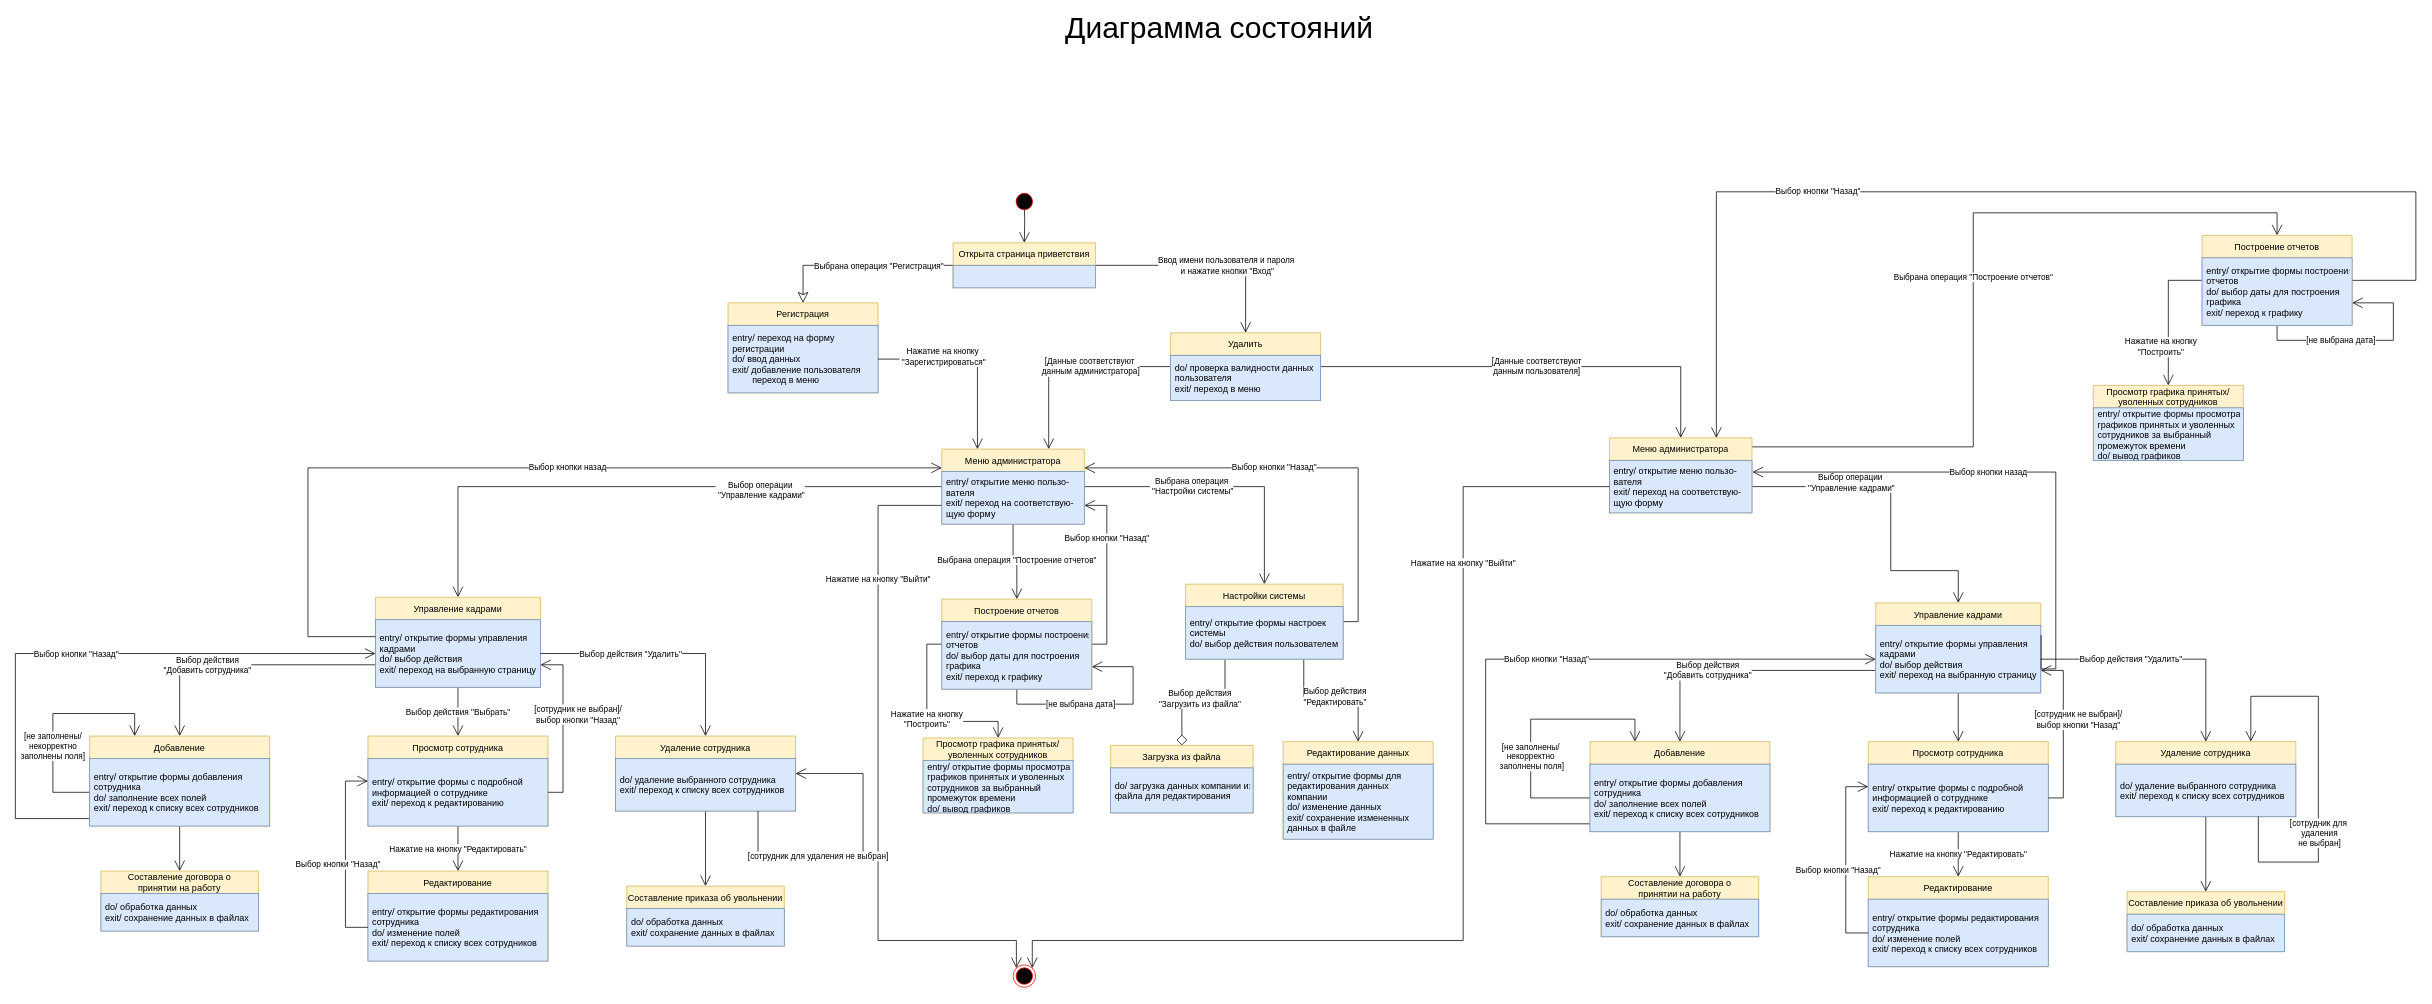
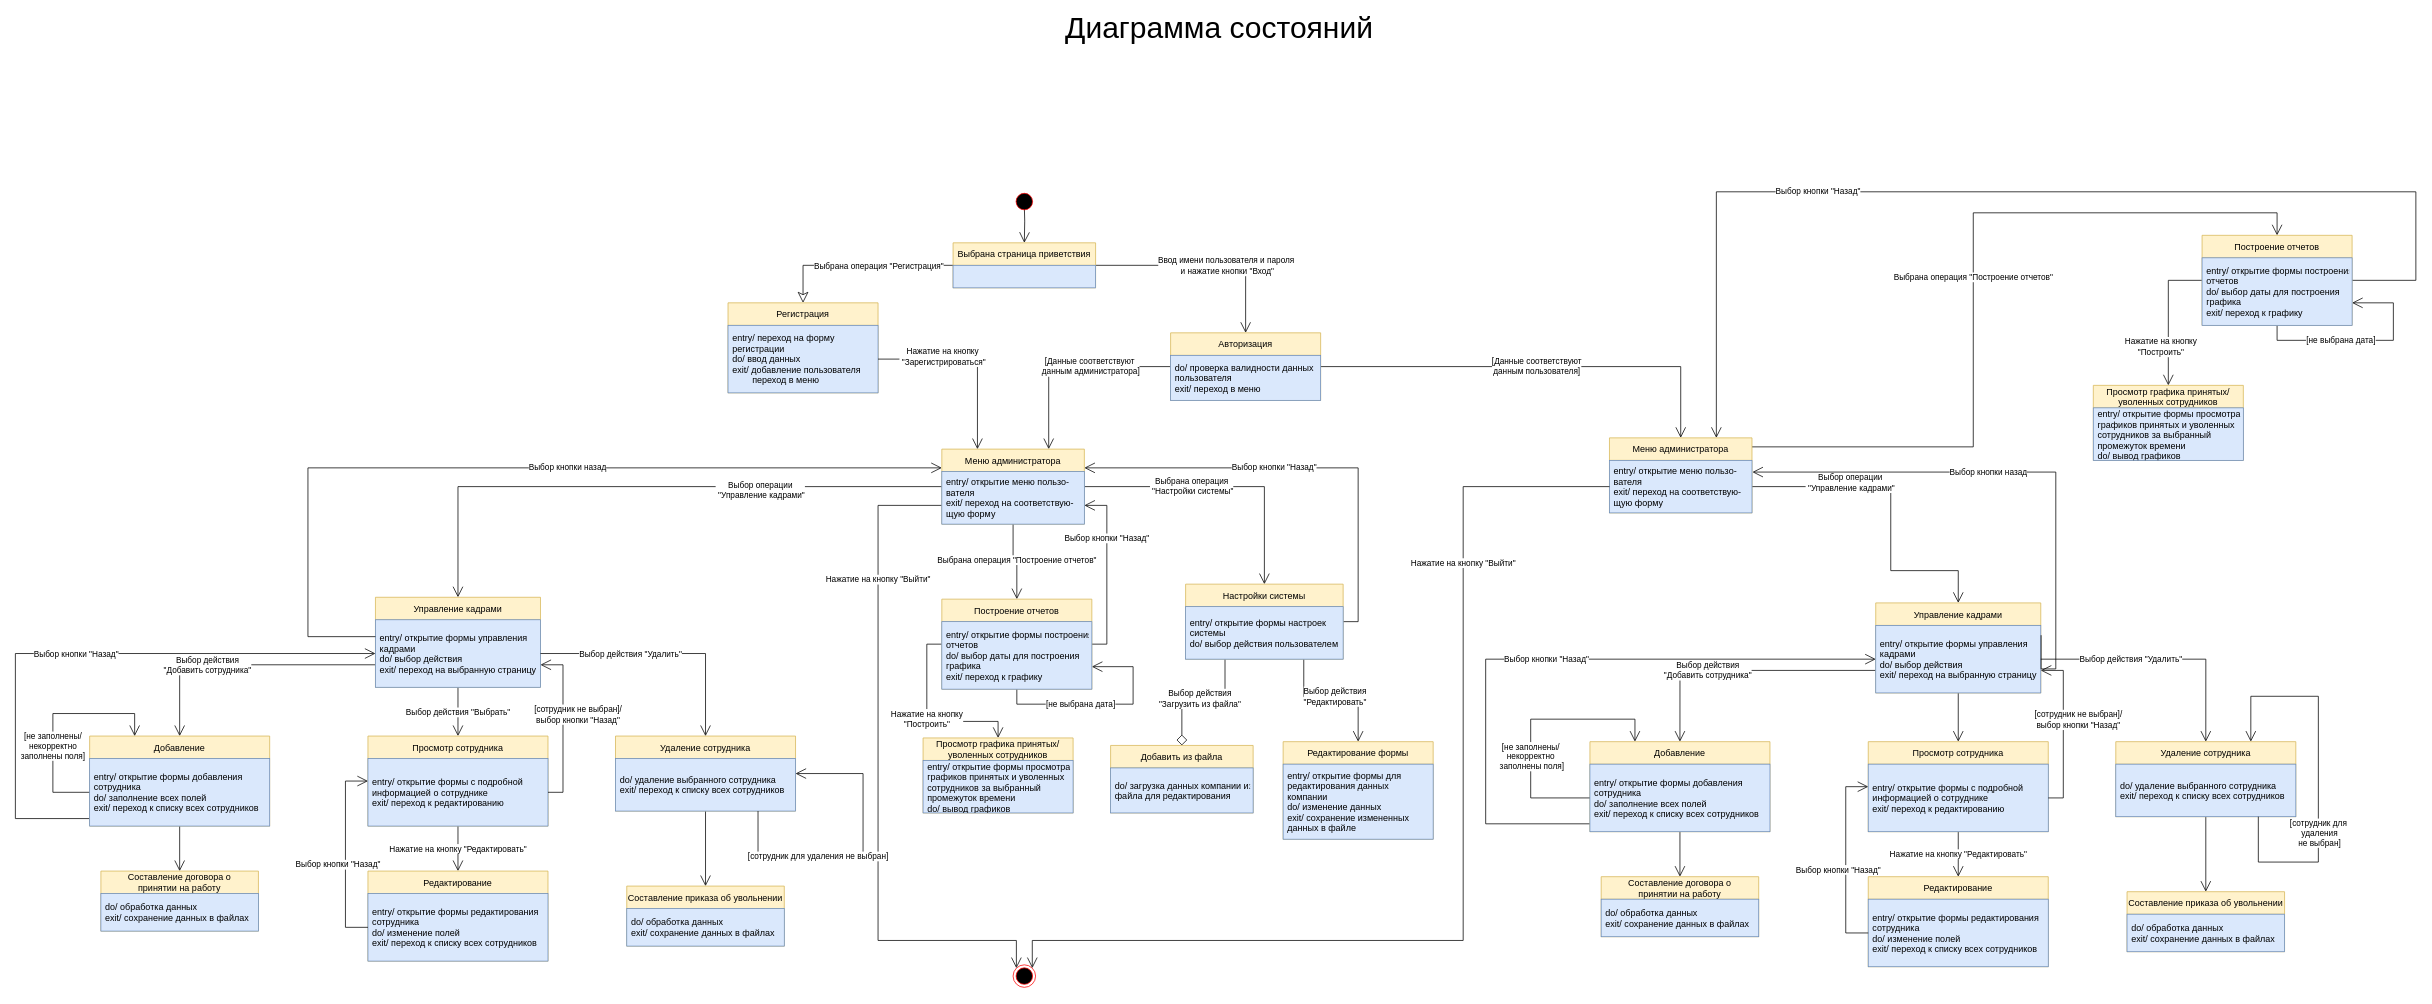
(1024, 254) -> (1024, 254)
(1245, 344) -> (1245, 344)
(1358, 753) -> (1358, 753)
(1181, 757) -> (1181, 757)
